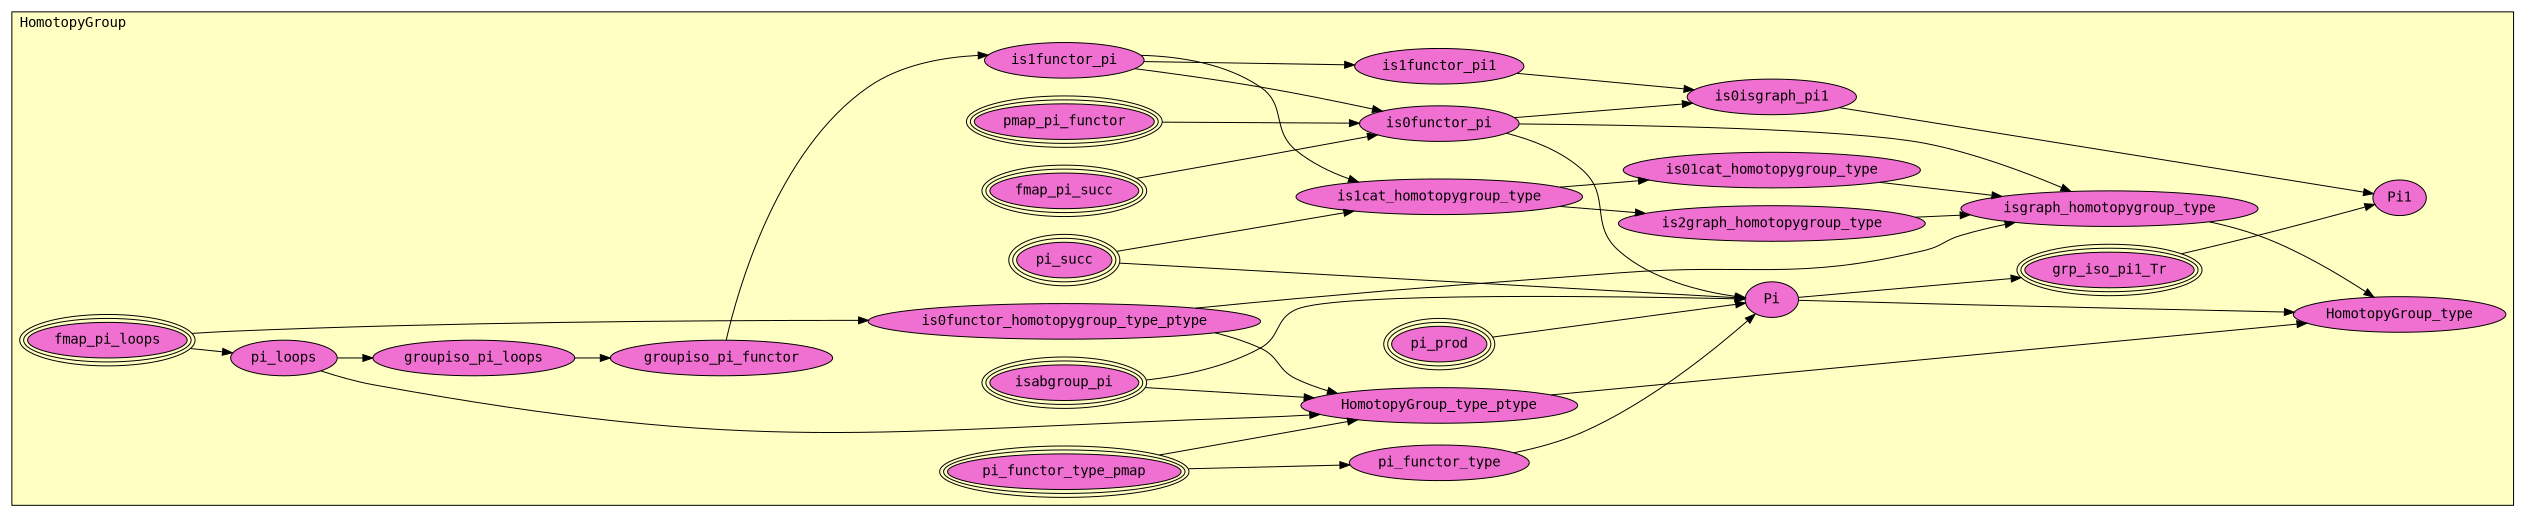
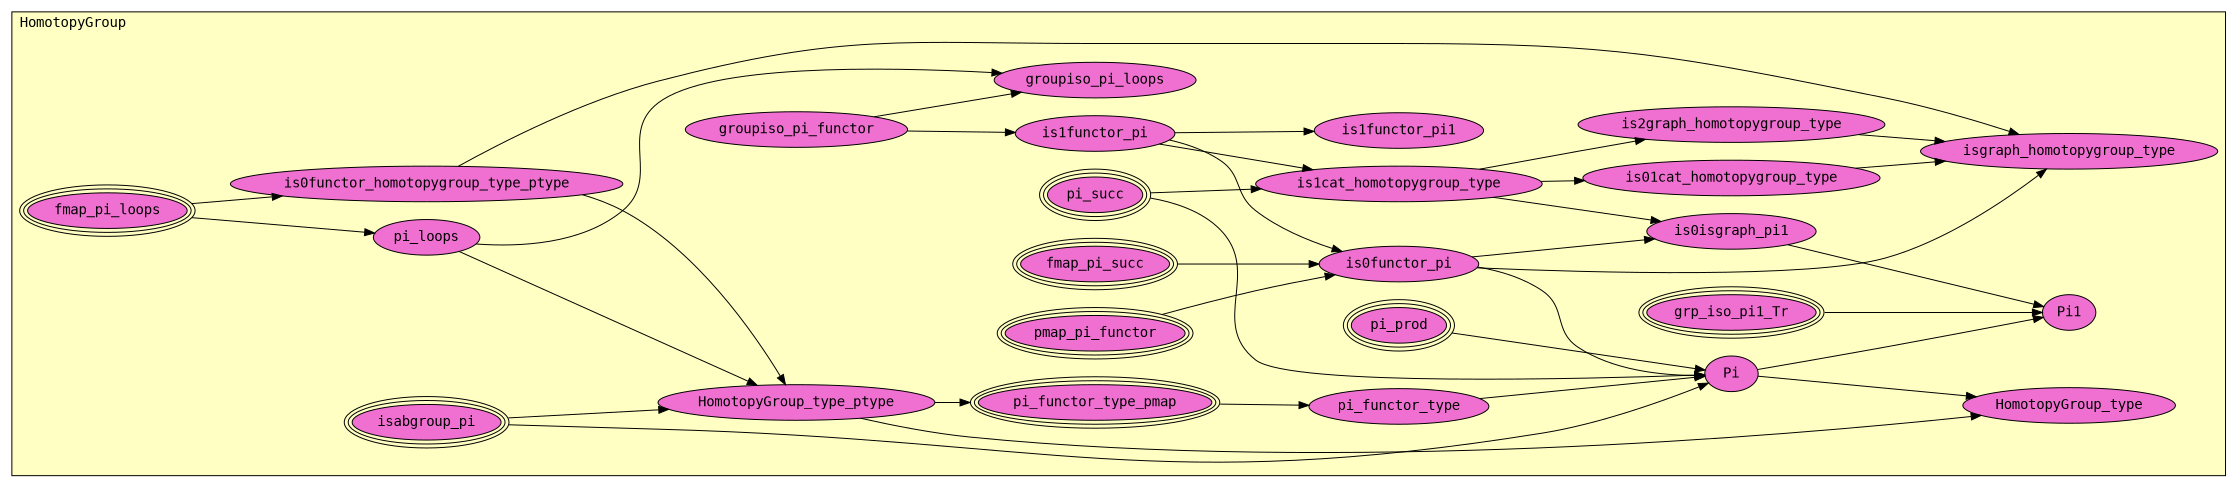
(1601, 81) -> (1572, 209)
(2291, 249) -> none
(1905, 288) -> (1896, 345)
(587, 358) -> (943, 105)
(1253, 438) -> (947, 402)
